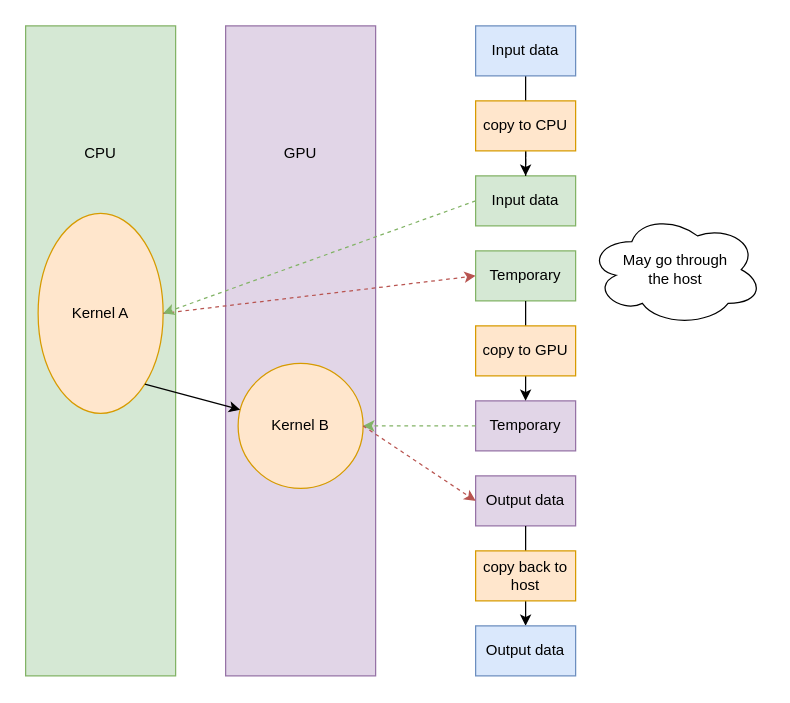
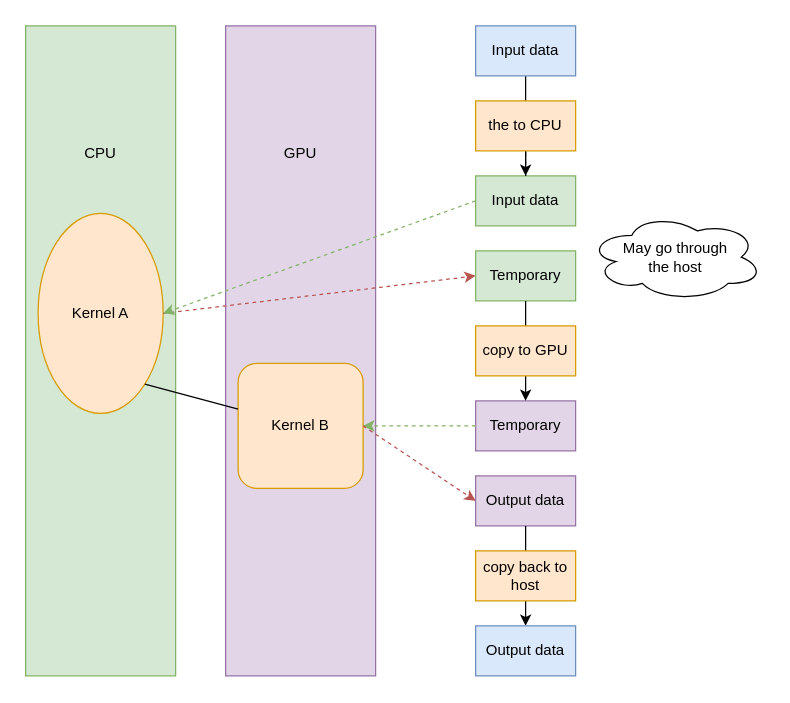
(526, 126) -> (526, 126)
(676, 269) -> (676, 257)
(231, 407) -> (233, 408)
(301, 426) -> (301, 426)
